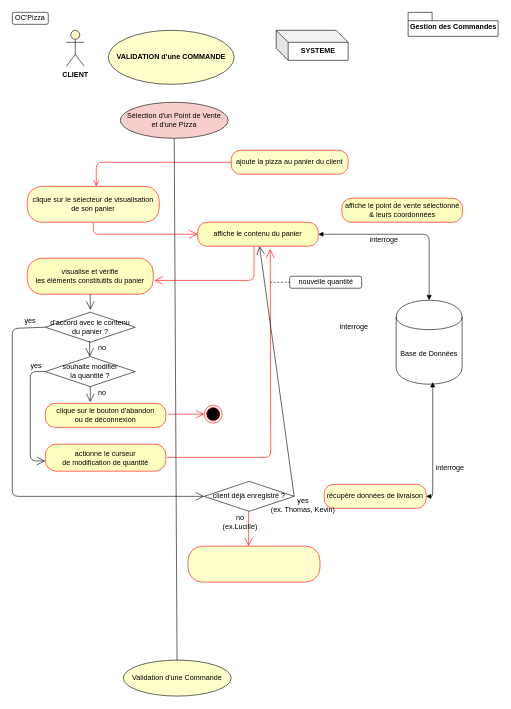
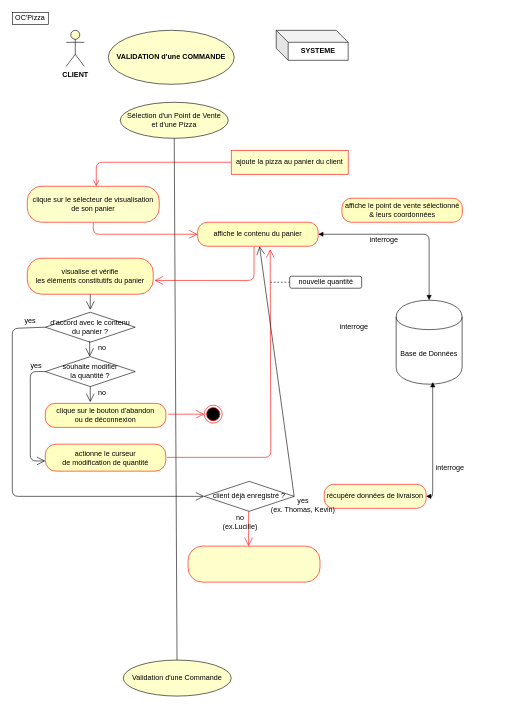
(30, 18) -> (30, 18)
(453, 24) -> none
(174, 120) -> (174, 120)
(290, 162) -> (290, 162)
